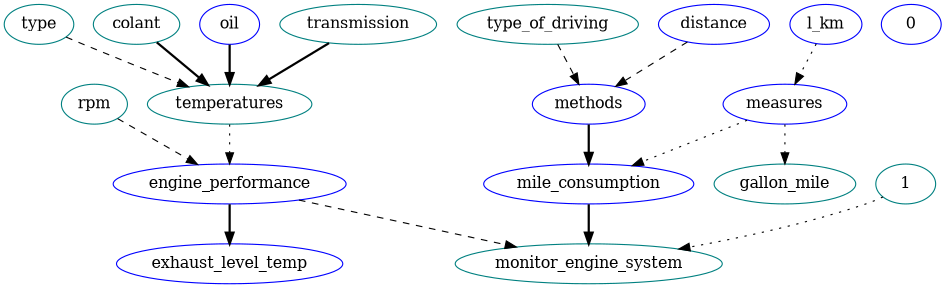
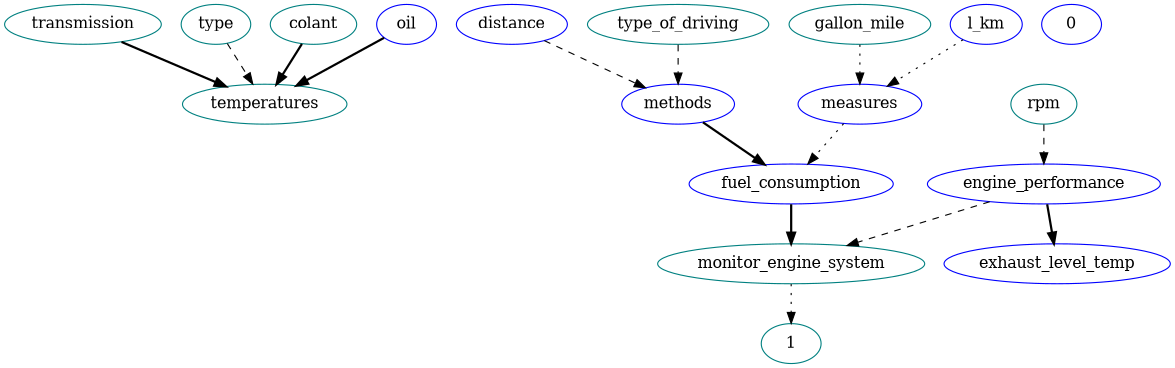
(230, 139) -> none
(785, 139) -> (860, 59)
(589, 184) -> (791, 184)
(788, 226) -> (791, 298)
